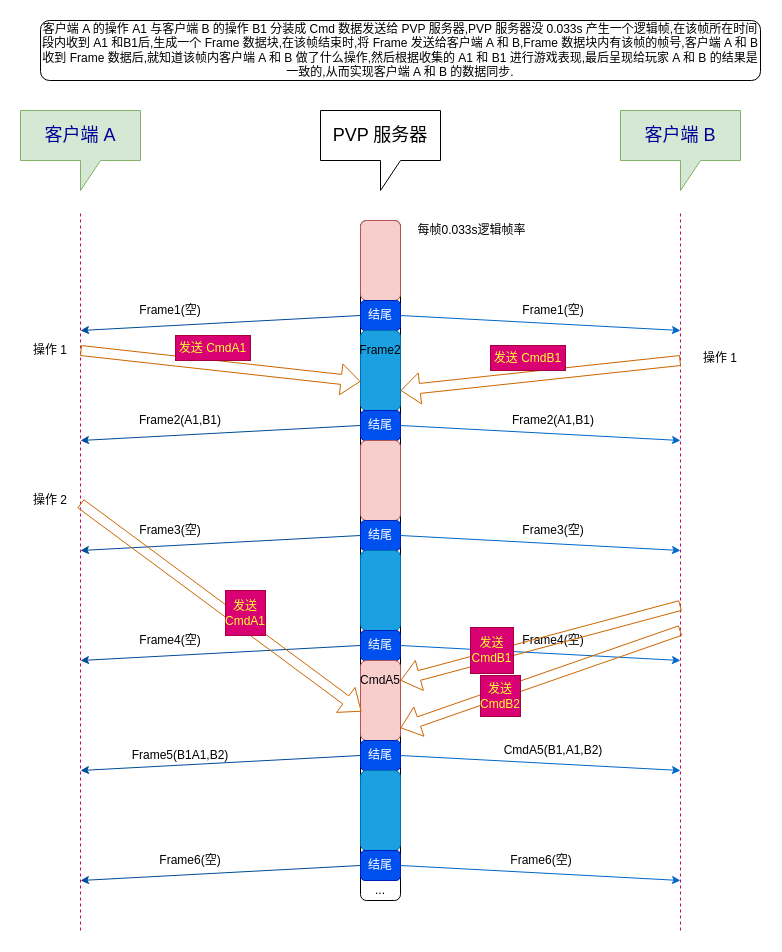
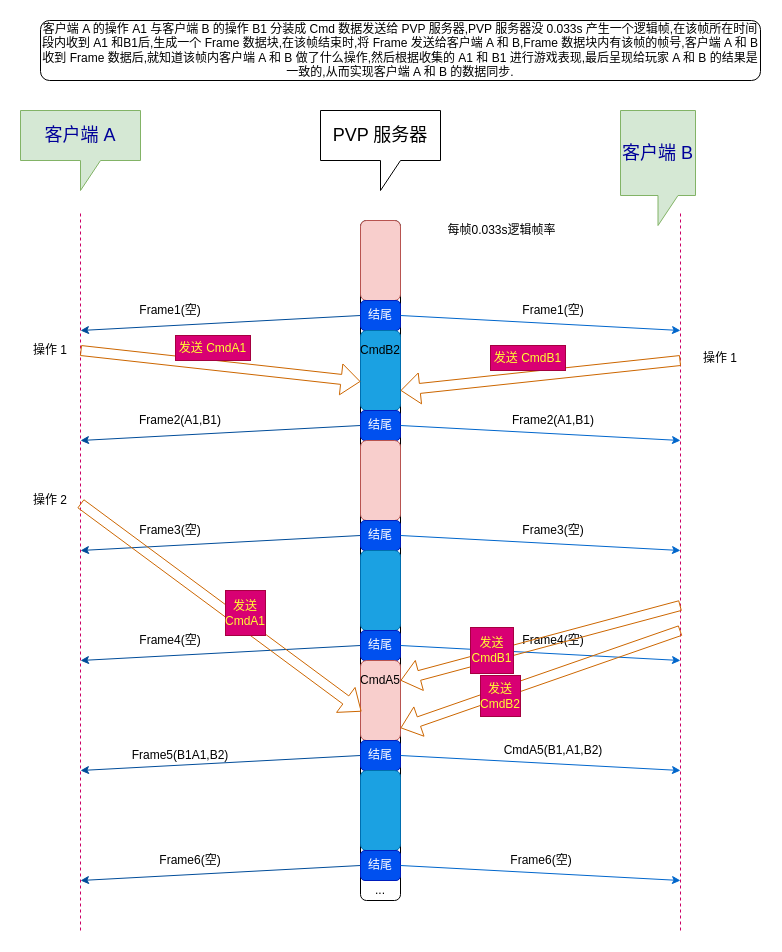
(681, 151) -> (658, 168)
(472, 231) -> (502, 231)
(381, 351) -> (381, 351)
